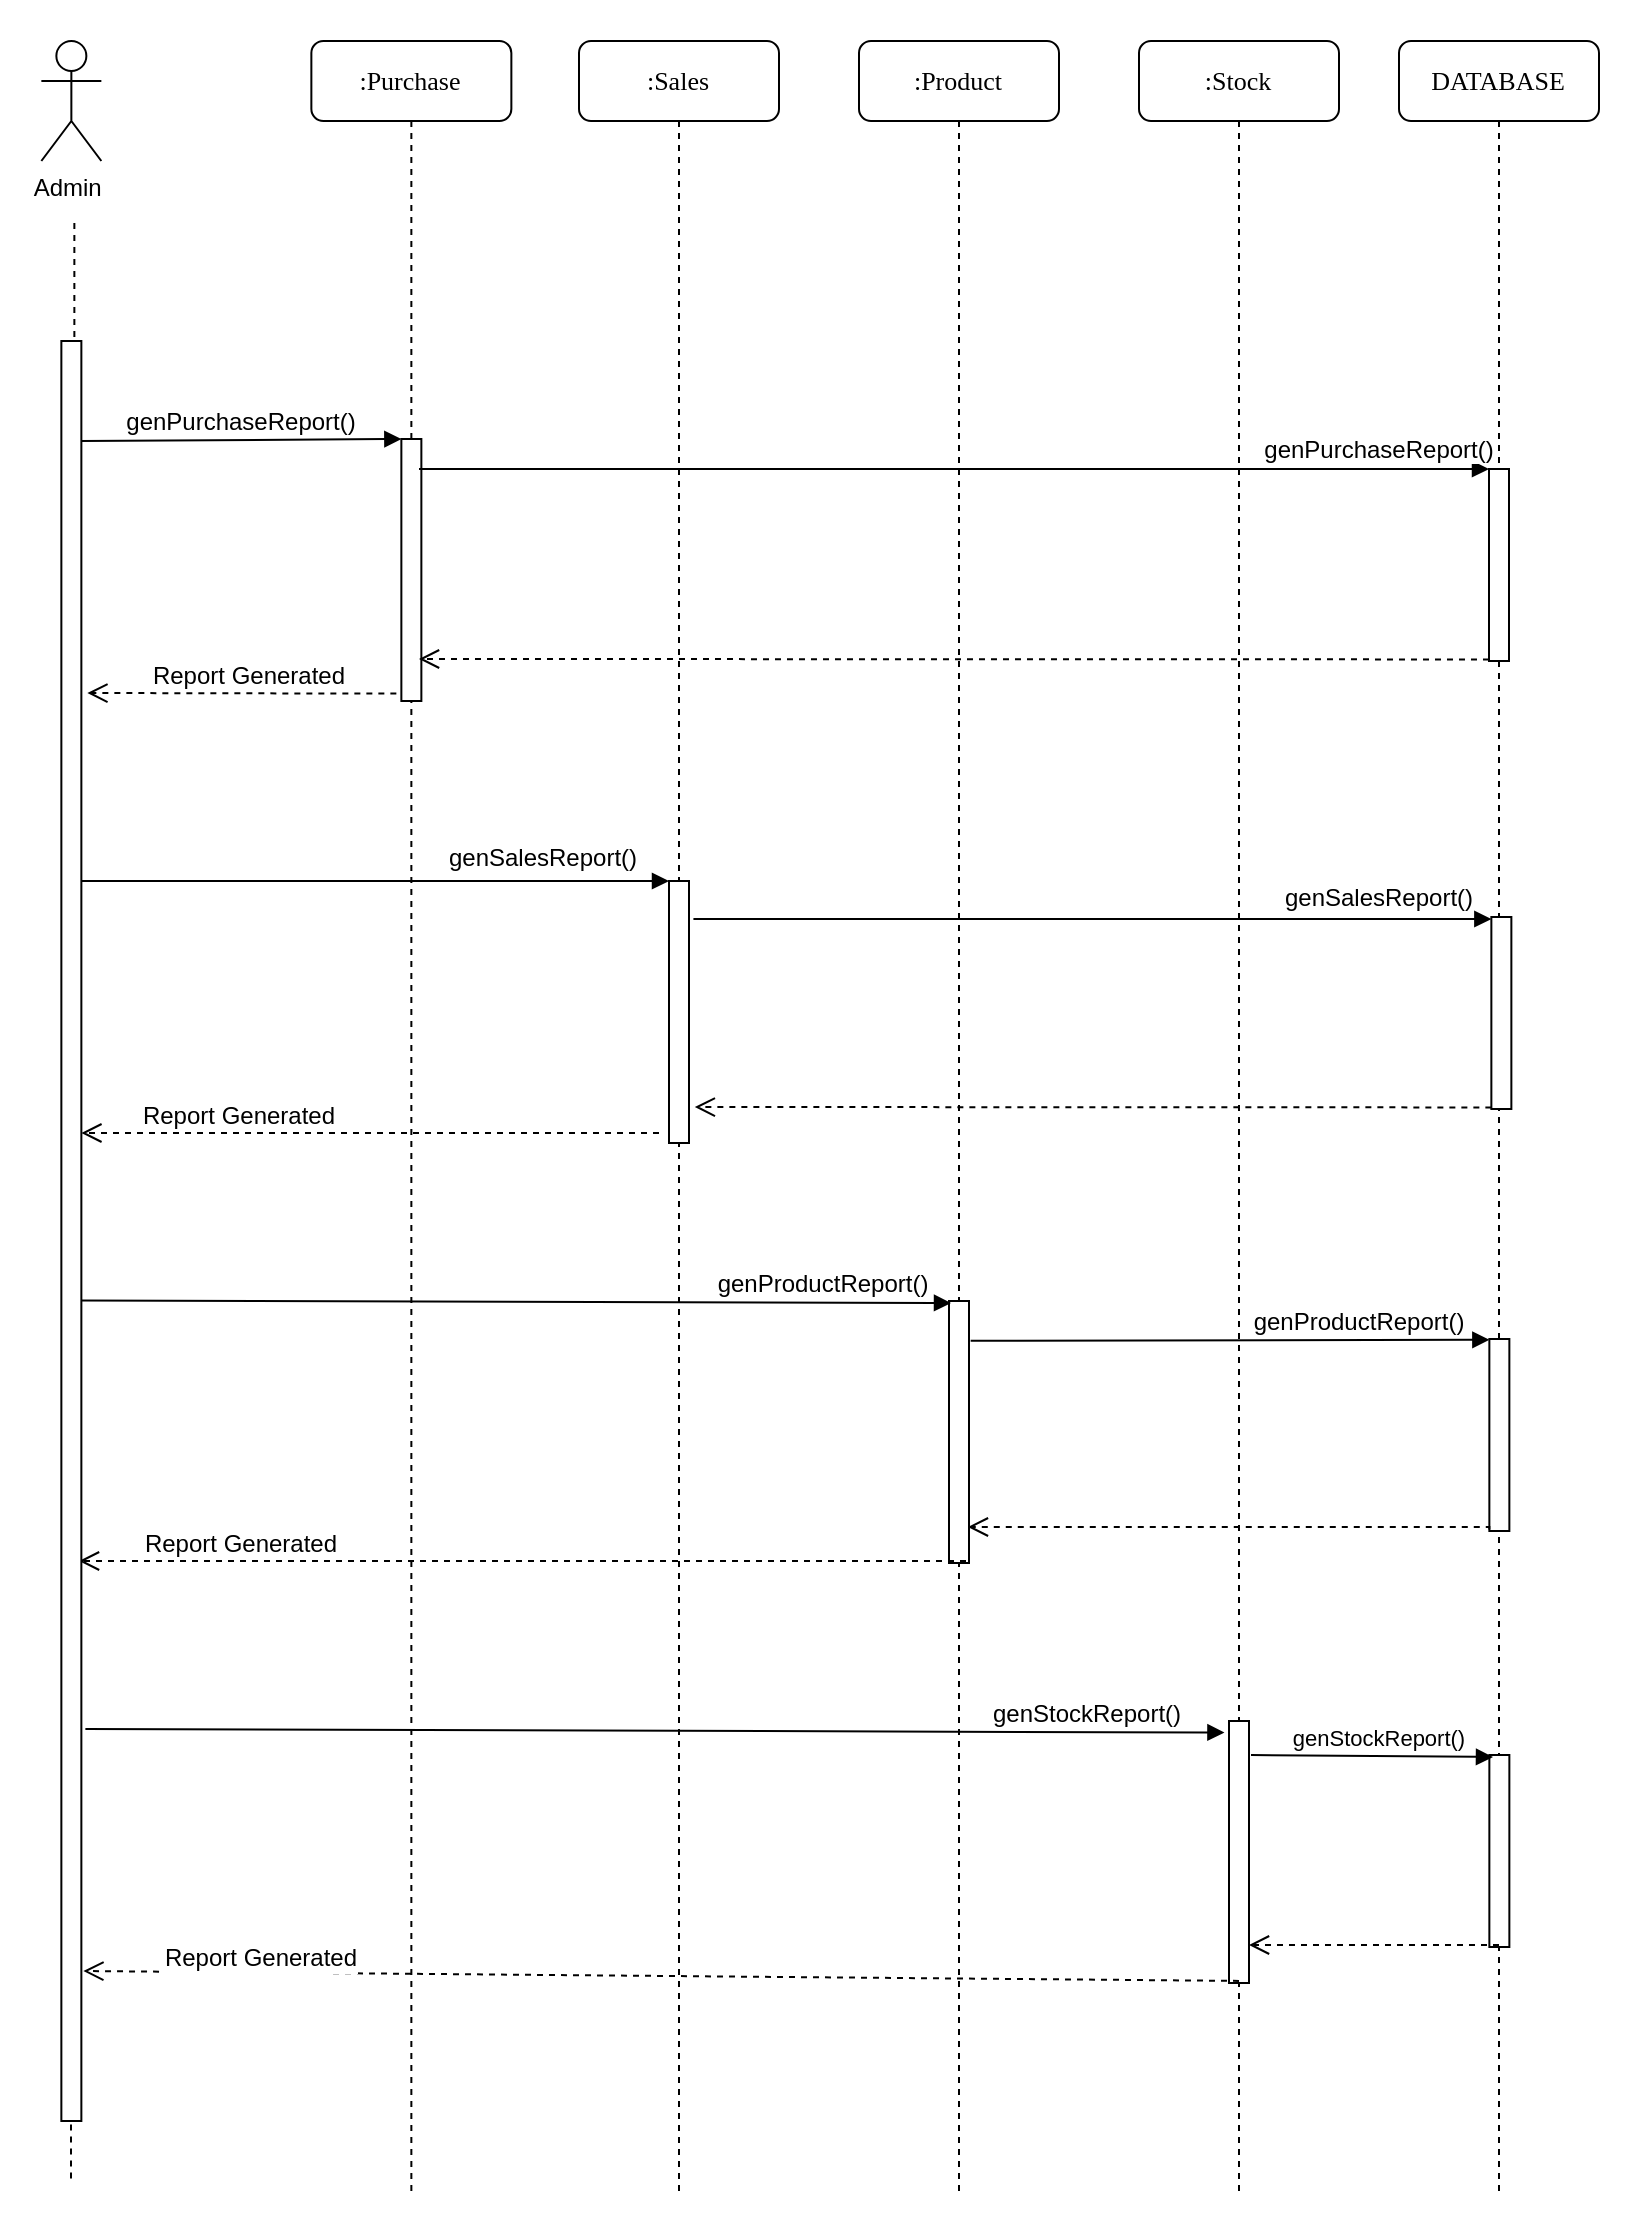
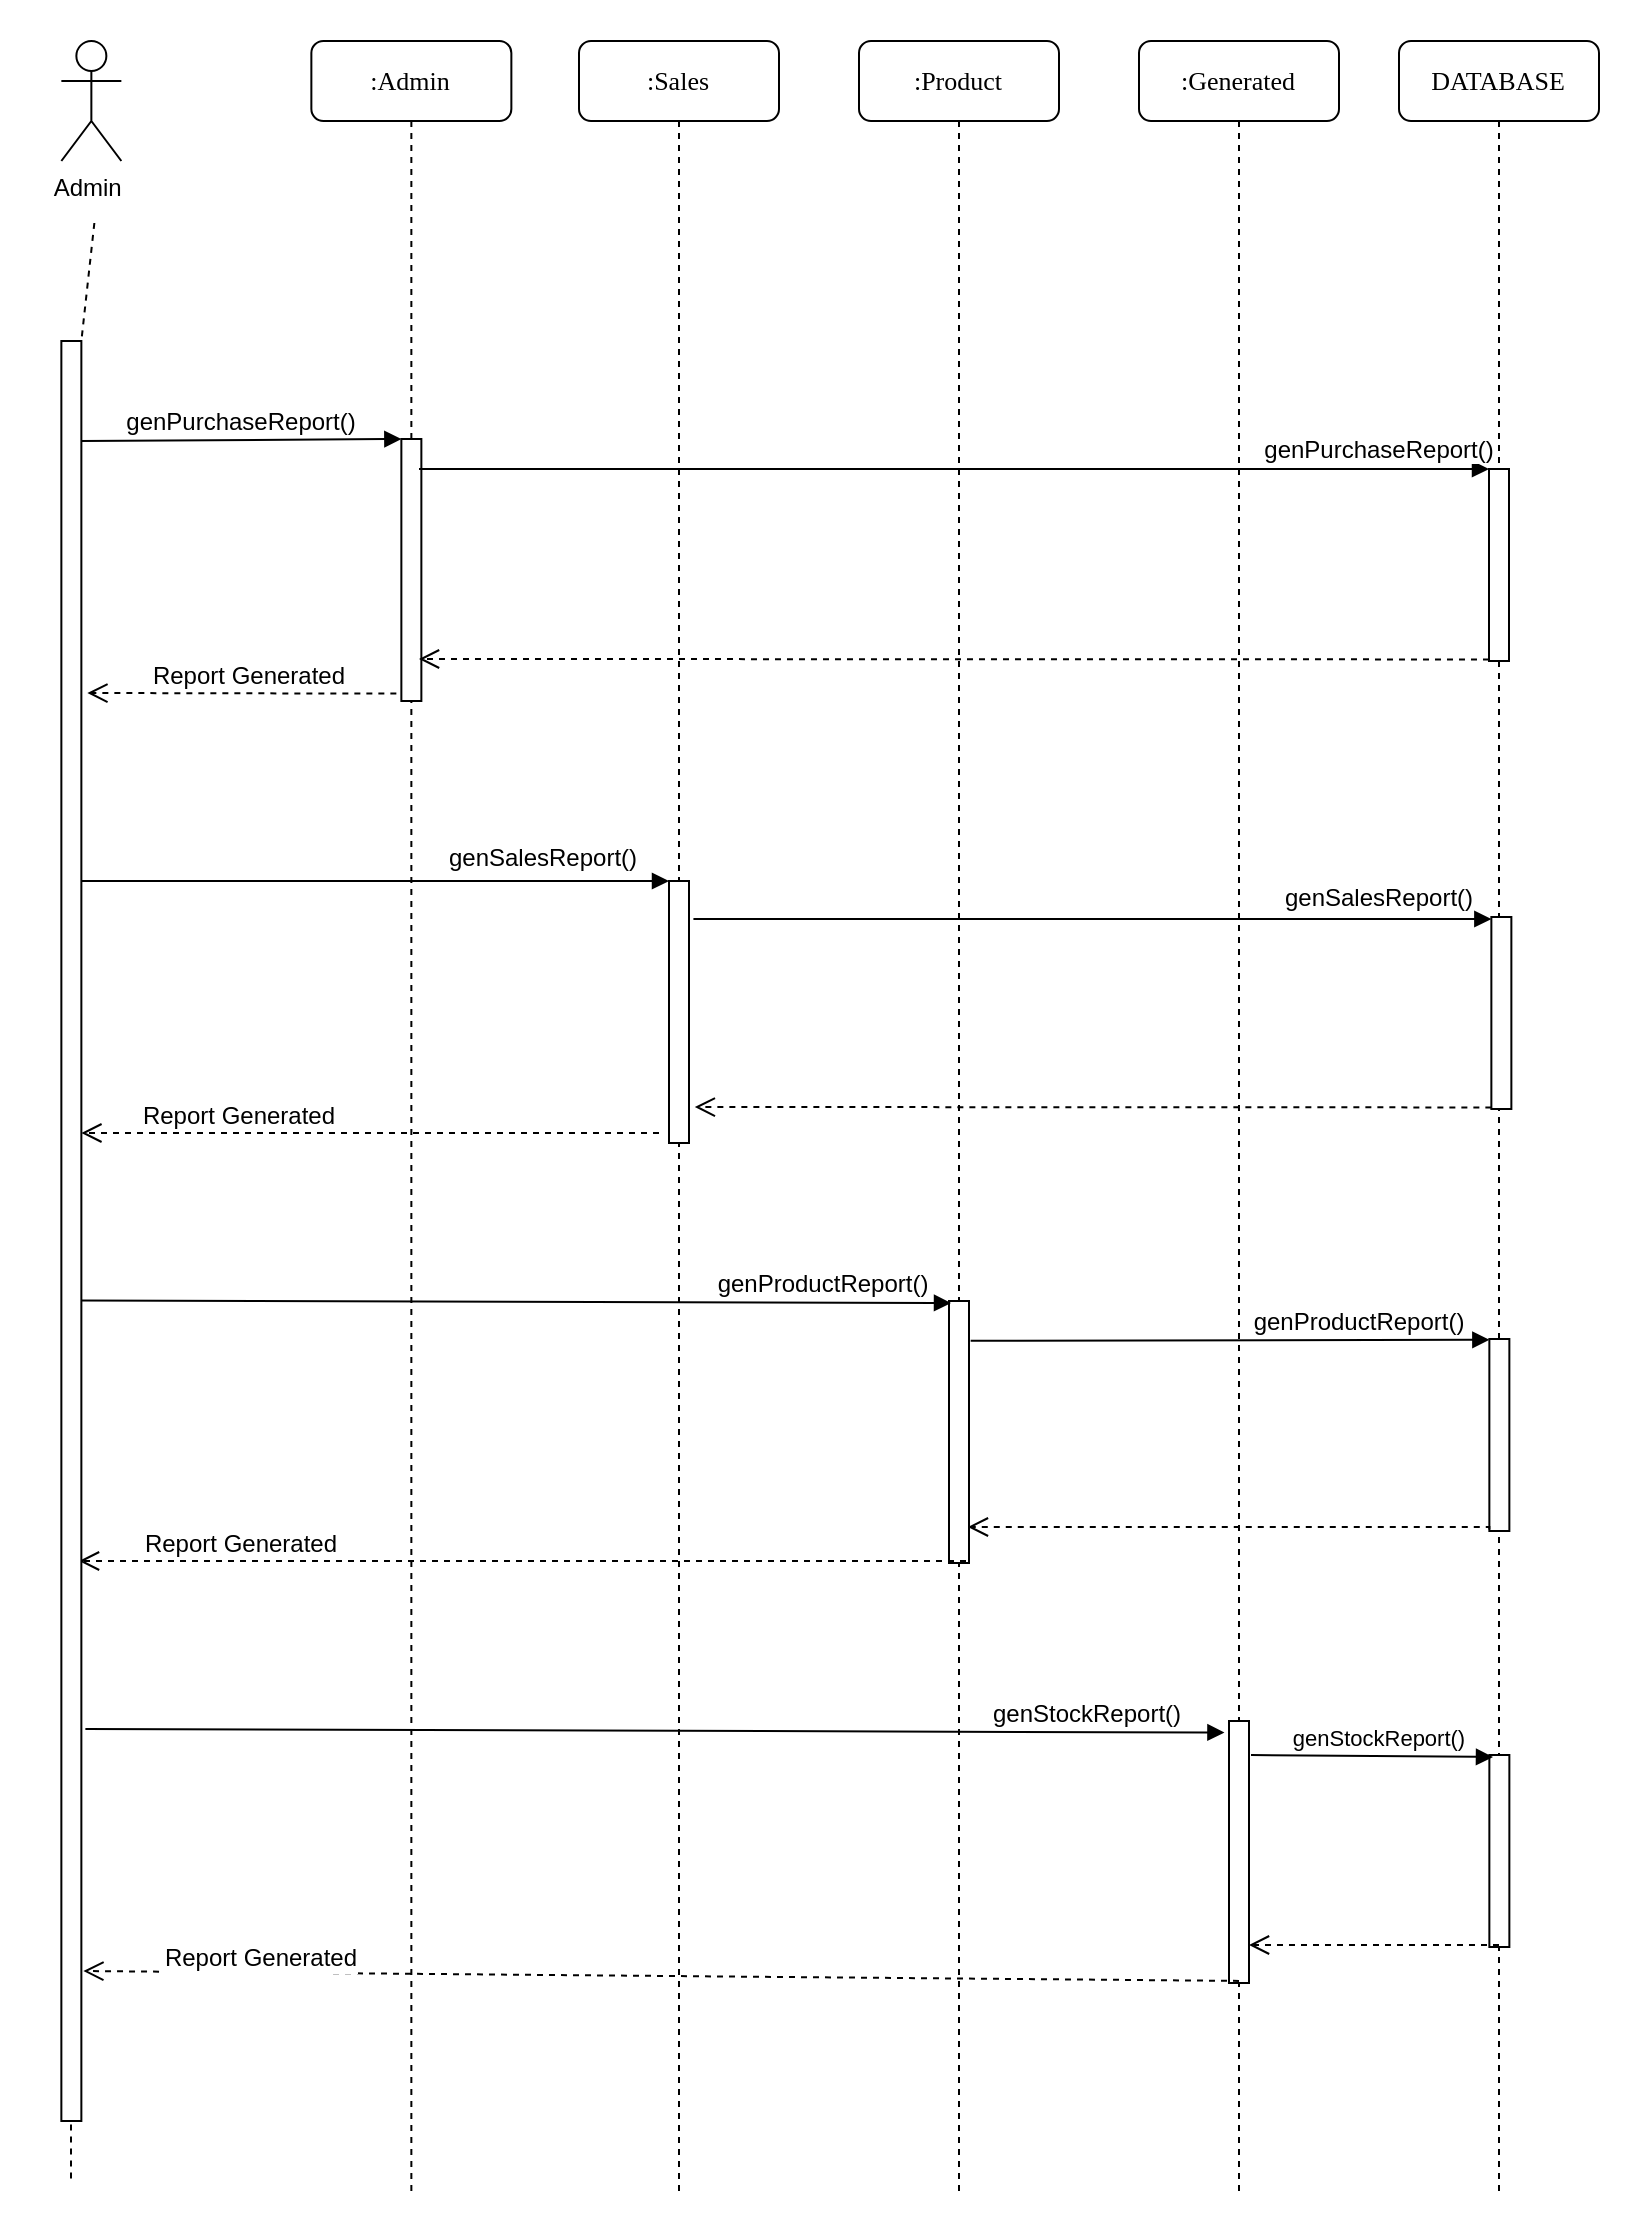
(411, 81) -> (411, 81)
(1239, 81) -> (1239, 81)
(71, 101) -> (91, 101)
